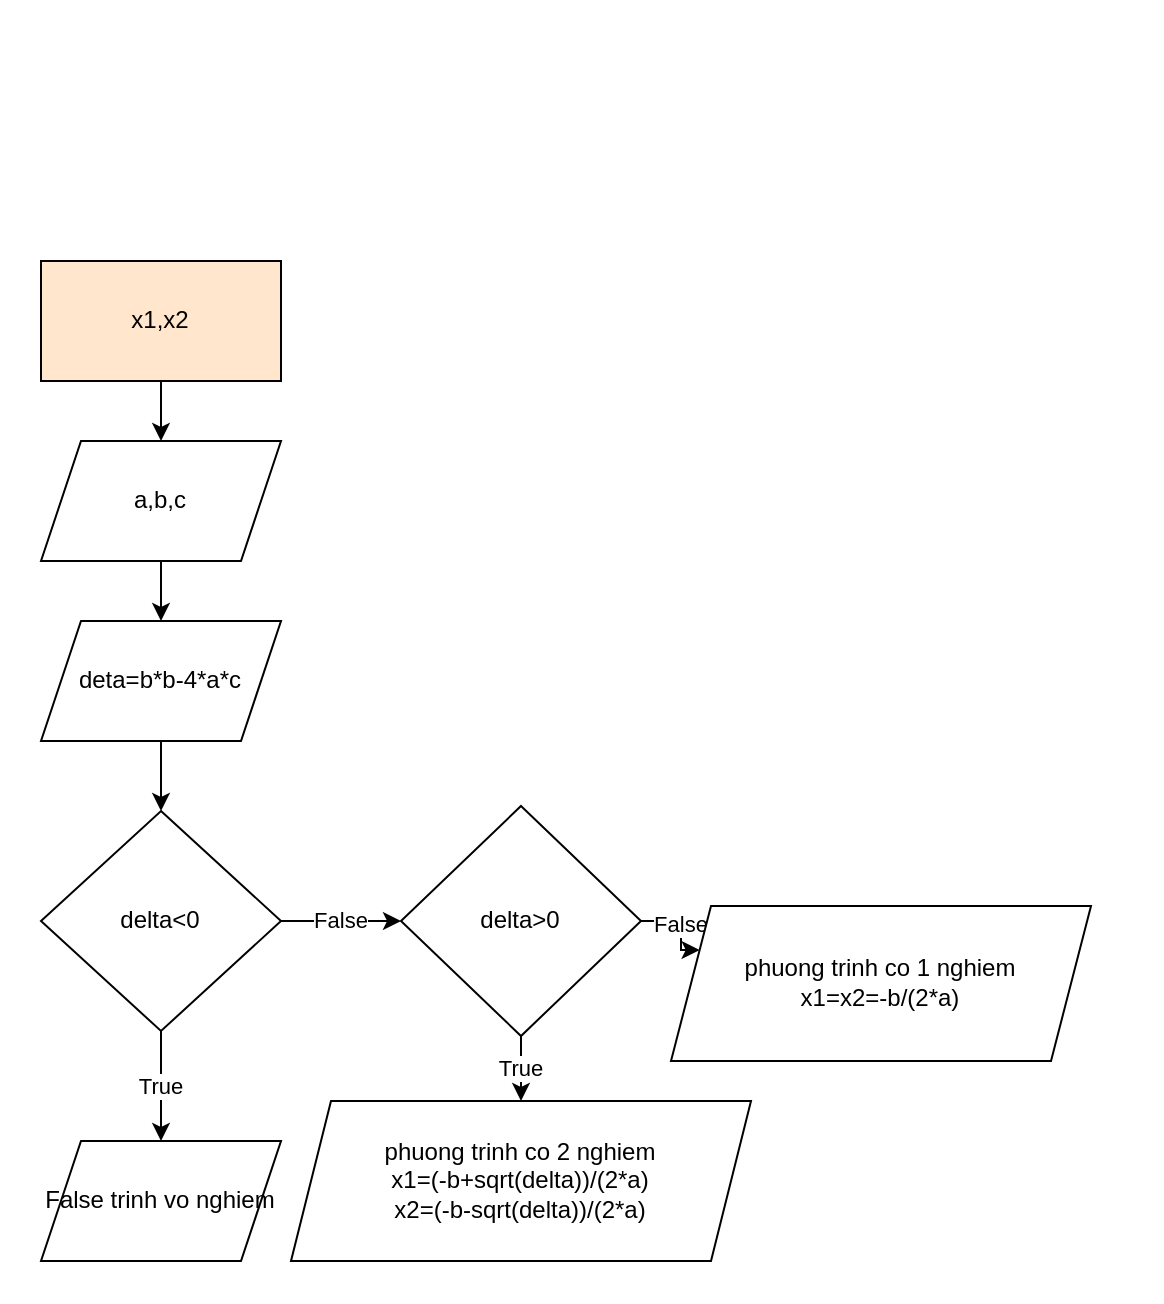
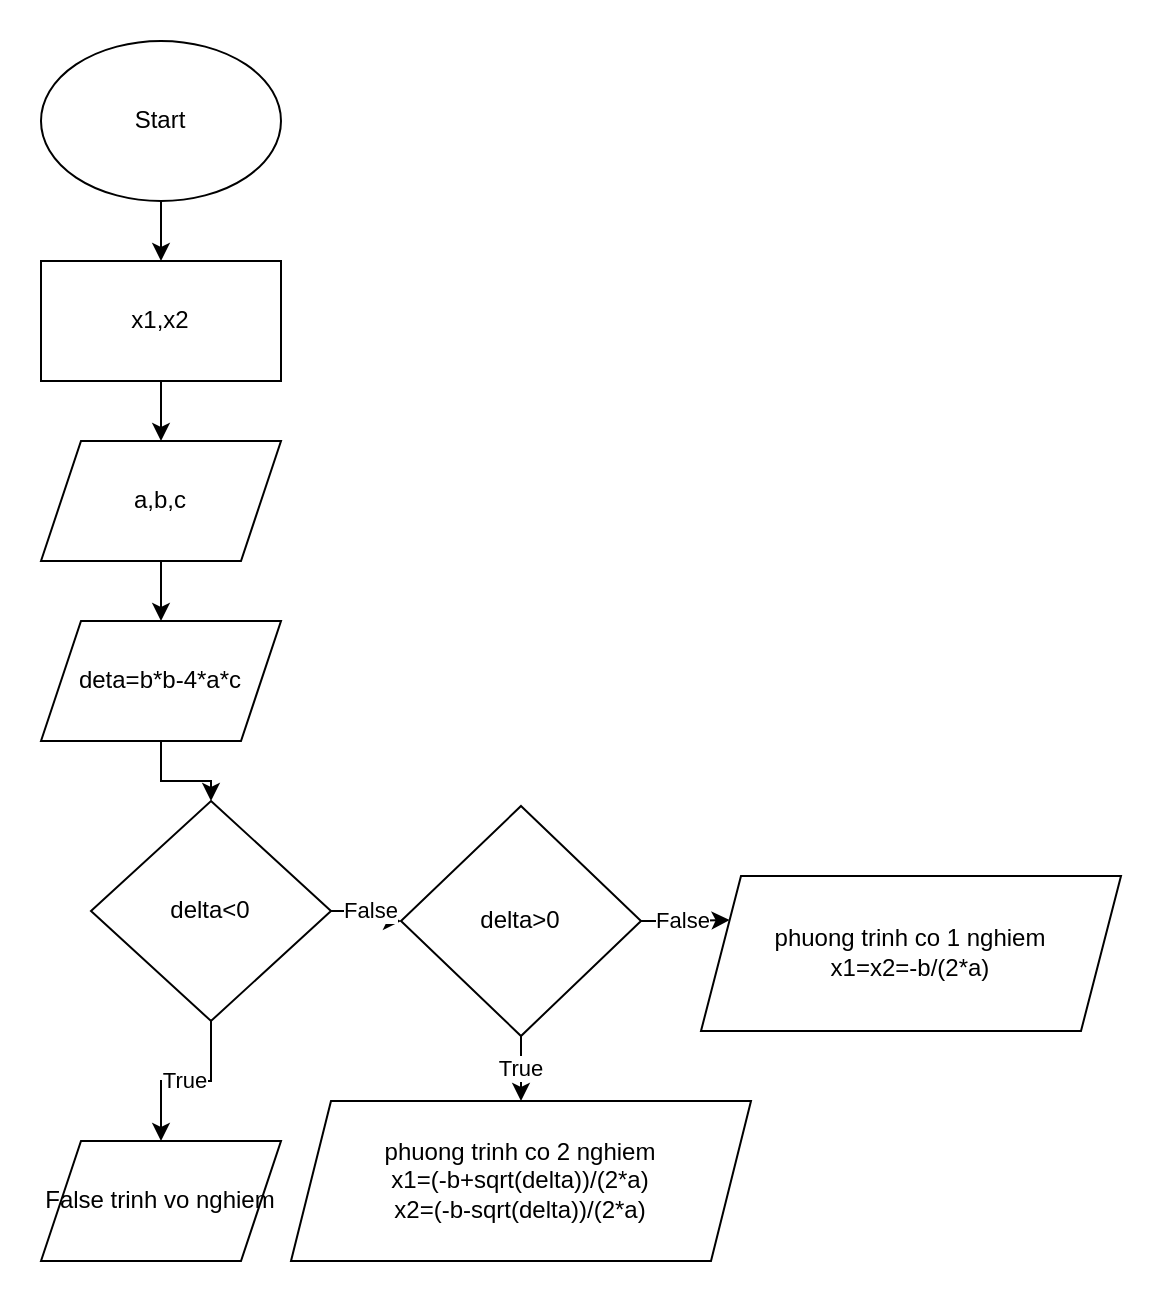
none -> (161, 121)
none -> (161, 238)
(161, 321) -> (161, 321)
(161, 921) -> (211, 911)
(881, 984) -> (911, 954)
